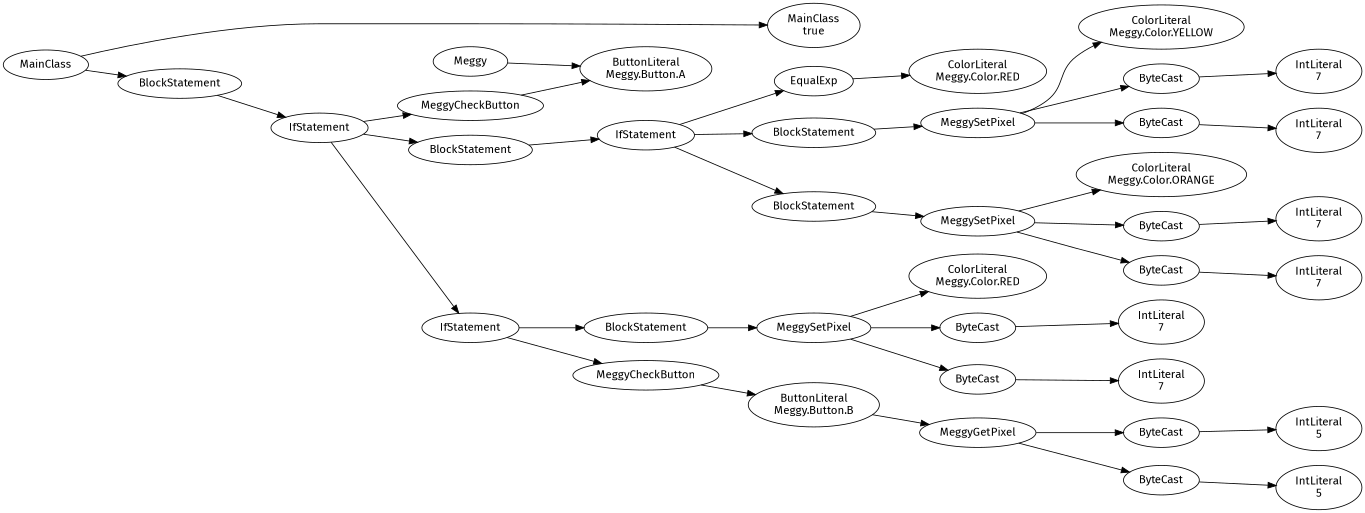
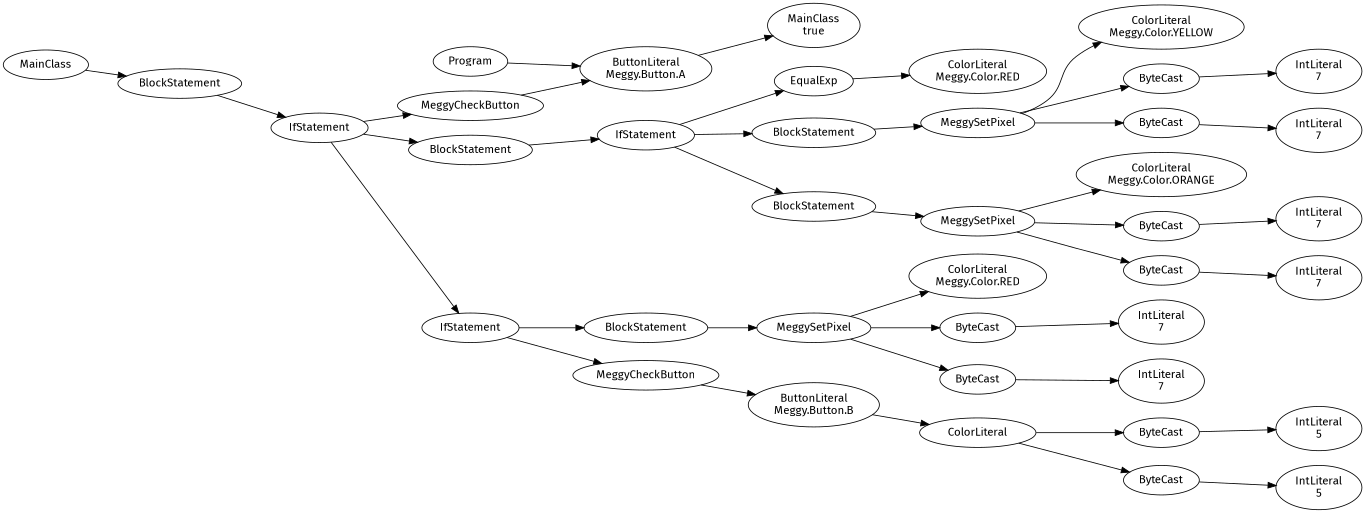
(419, 24) -> (732, 47)
(470, 61) -> (470, 61)
(978, 433) -> (978, 433)
